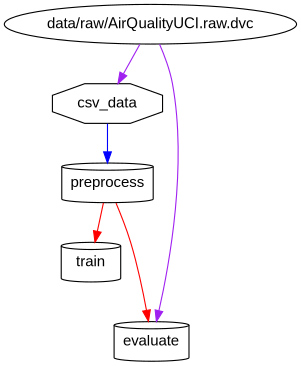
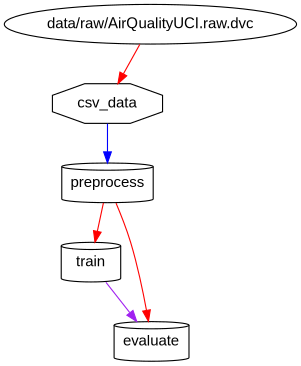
(132, 59) -> (132, 59)
(178, 177) -> (118, 297)
